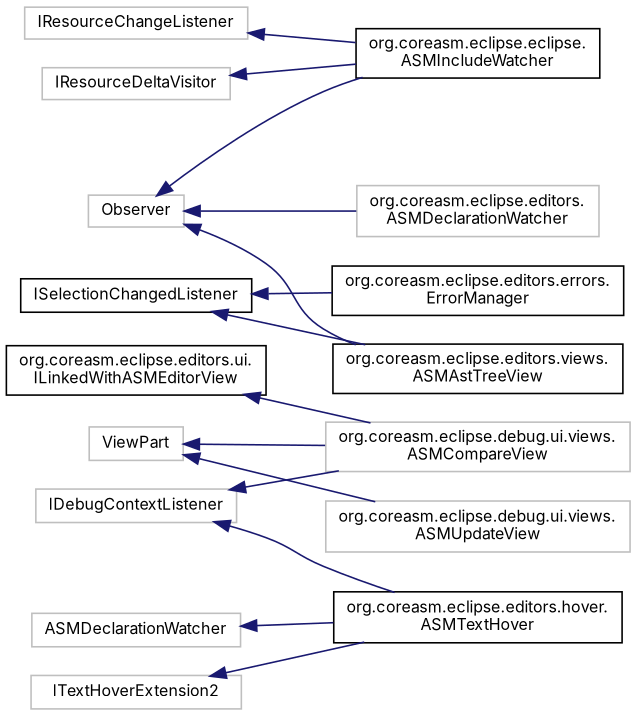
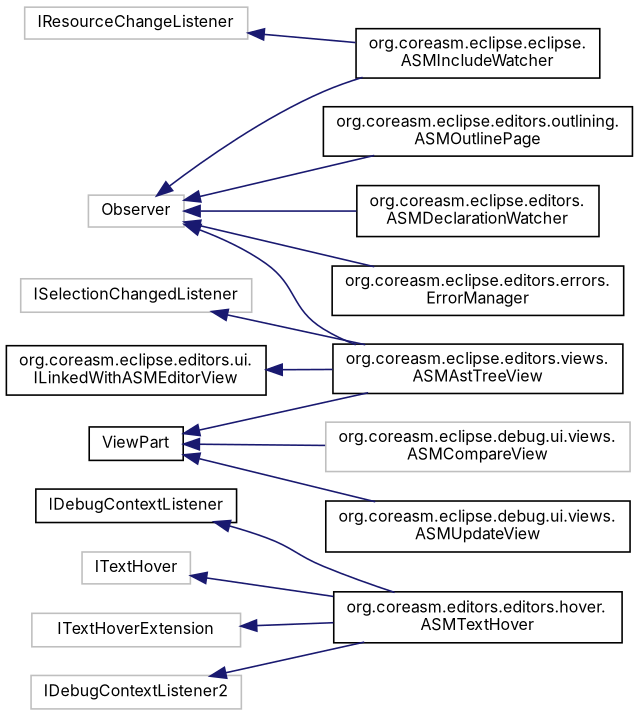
(136, 84) -> none
none -> (478, 131)
(478, 211) -> (478, 211)
(303, 293) -> (287, 246)
(136, 296) -> (136, 296)
(315, 410) -> (308, 370)
none -> (284, 411)
(136, 444) -> (136, 444)
(311, 476) -> none
(136, 506) -> (136, 506)
(478, 527) -> (478, 527)
none -> (136, 568)
(478, 617) -> (478, 617)
(136, 630) -> (136, 630)
(136, 692) -> (136, 692)
